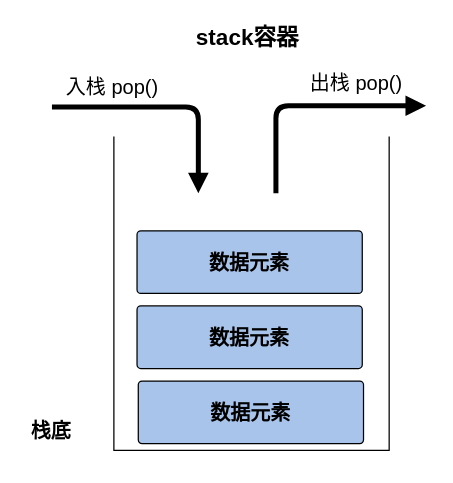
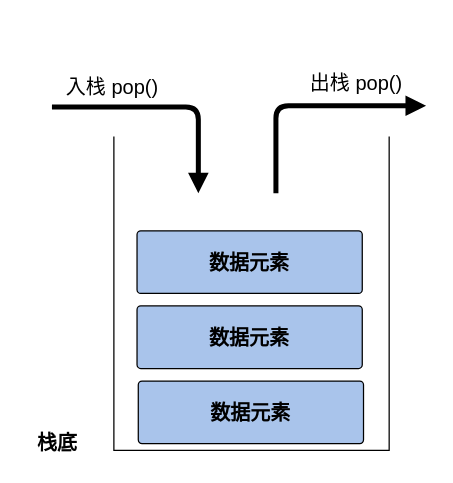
(247, 38) -> none
(51, 431) -> (57, 443)
